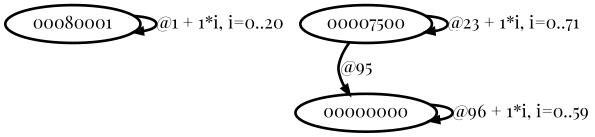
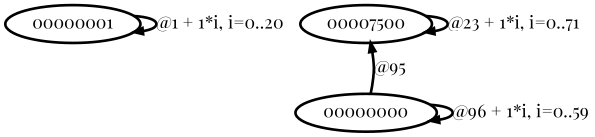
(73, 24) -> (73, 24)
(339, 64) -> (374, 73)
